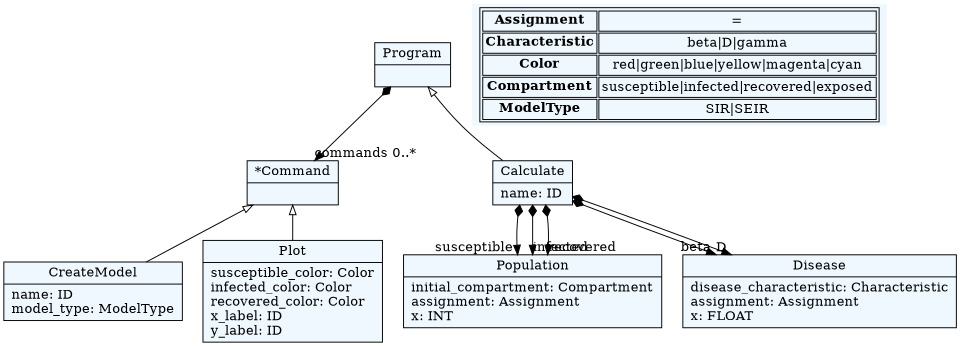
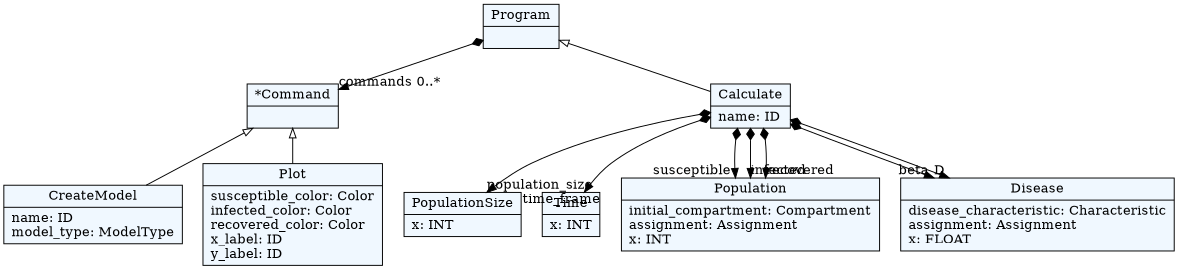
(679, 65) -> none
none -> (463, 214)
none -> (571, 214)
